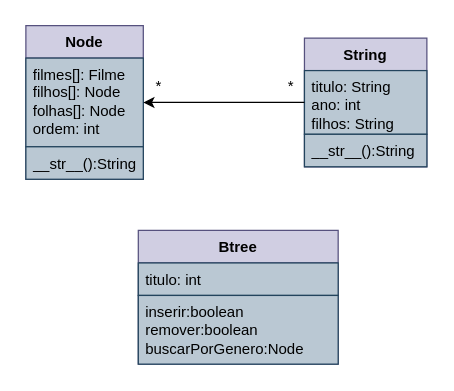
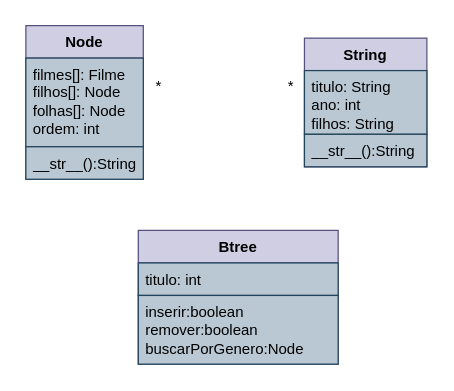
(227, 103) -> none
